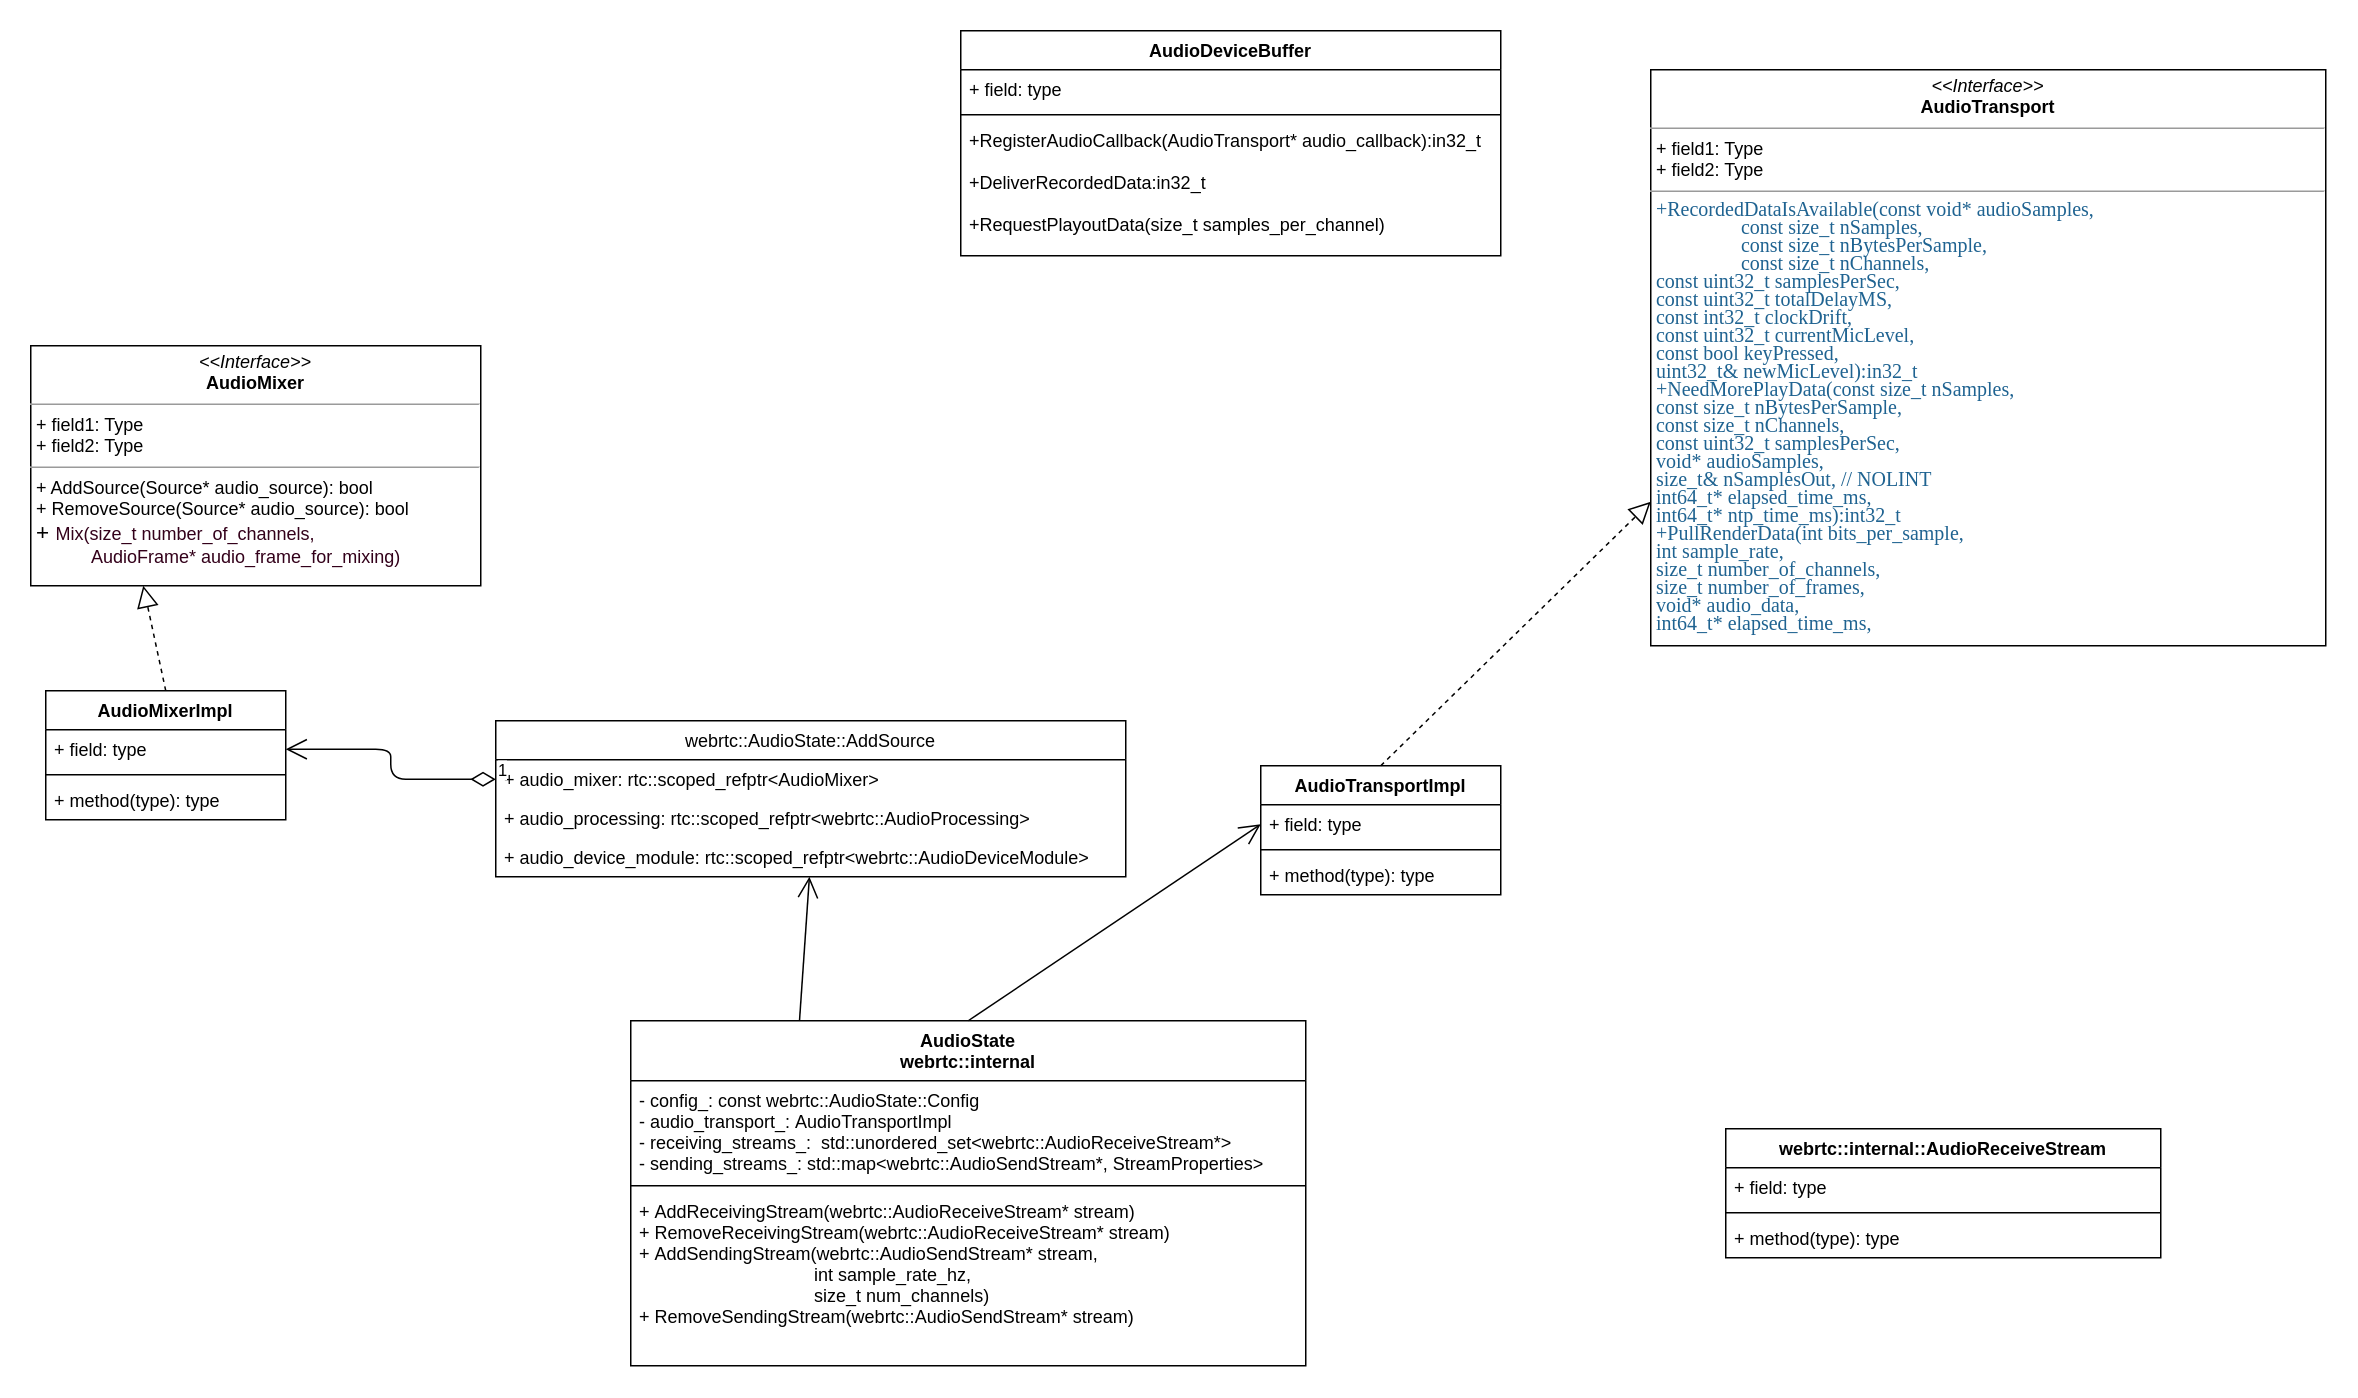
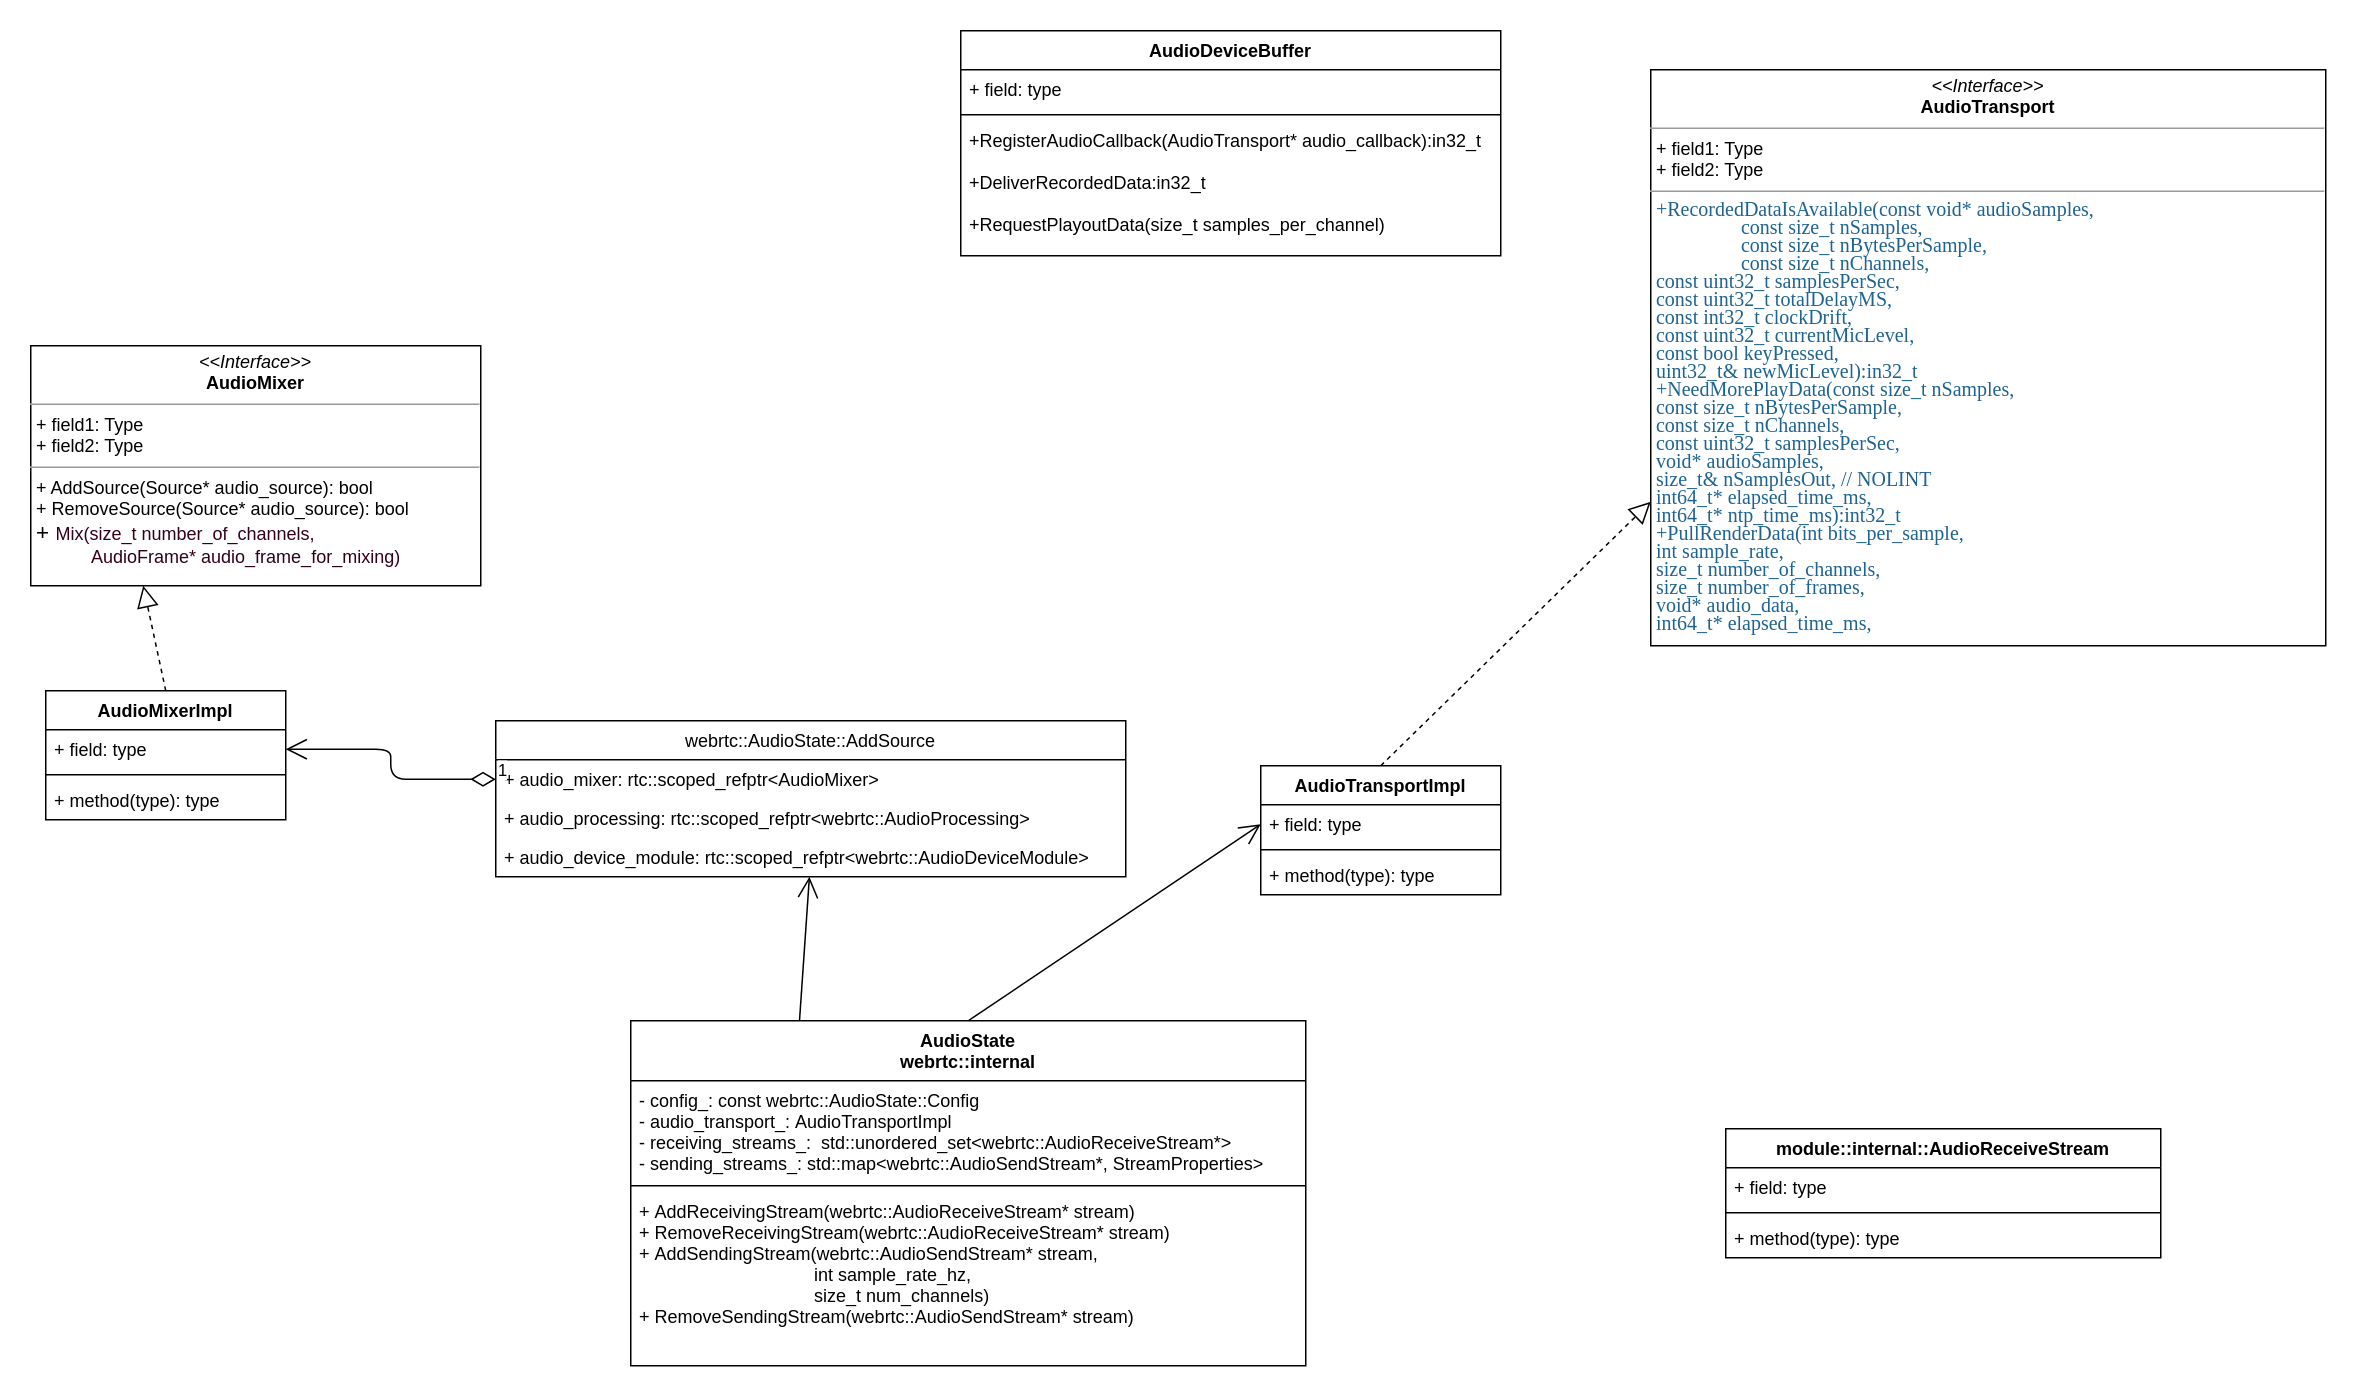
(1943, 1149) -> (1943, 1149)
